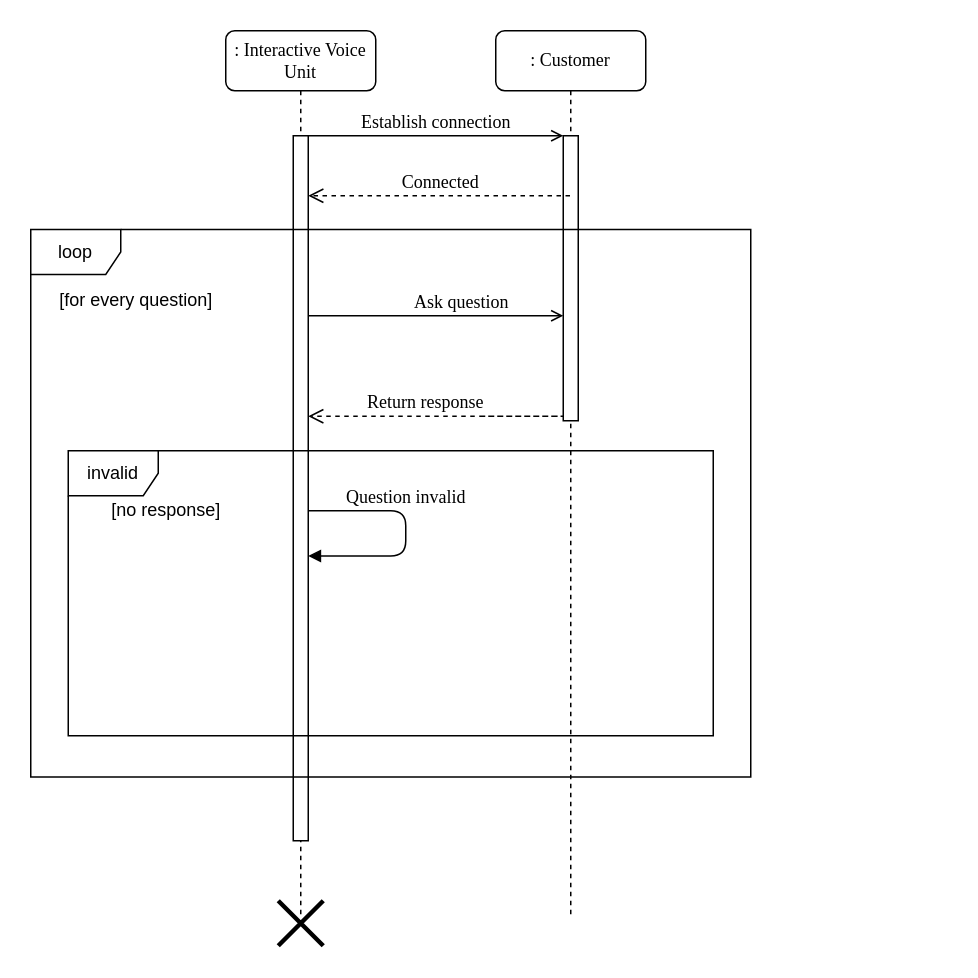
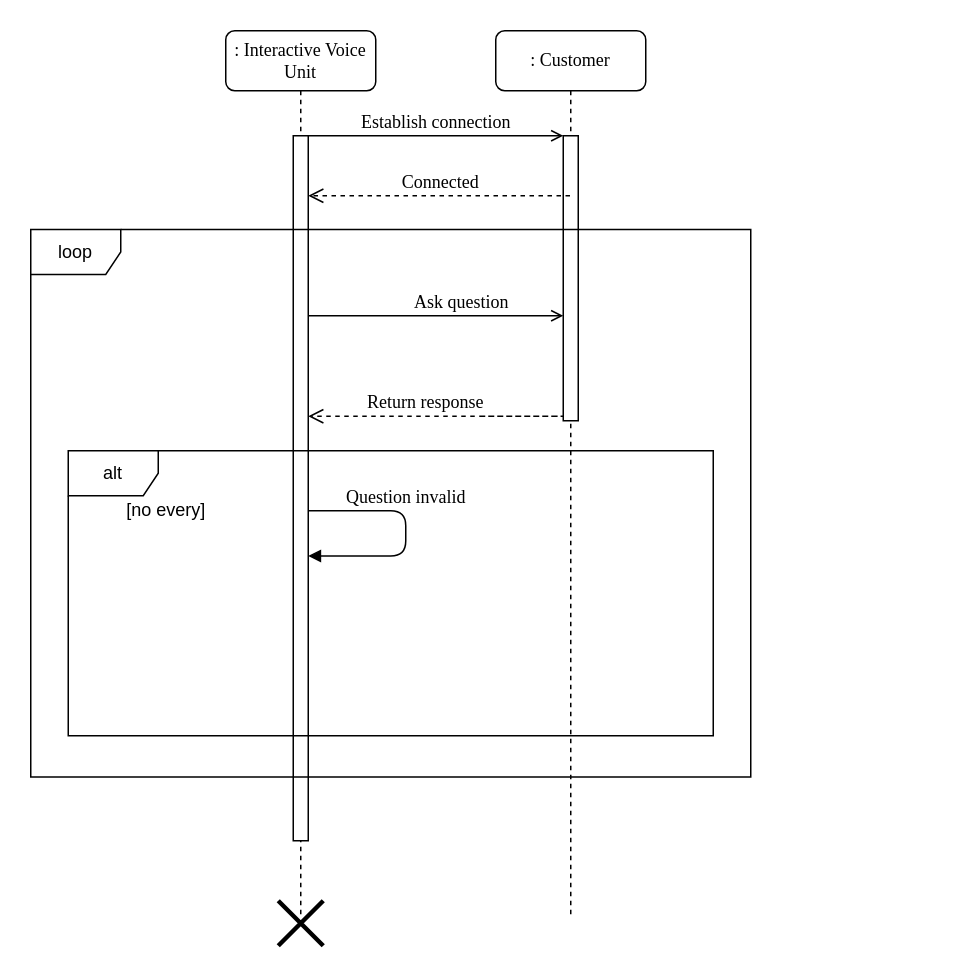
(136, 301) -> none
(113, 473) -> (113, 473)
(167, 511) -> (167, 511)
